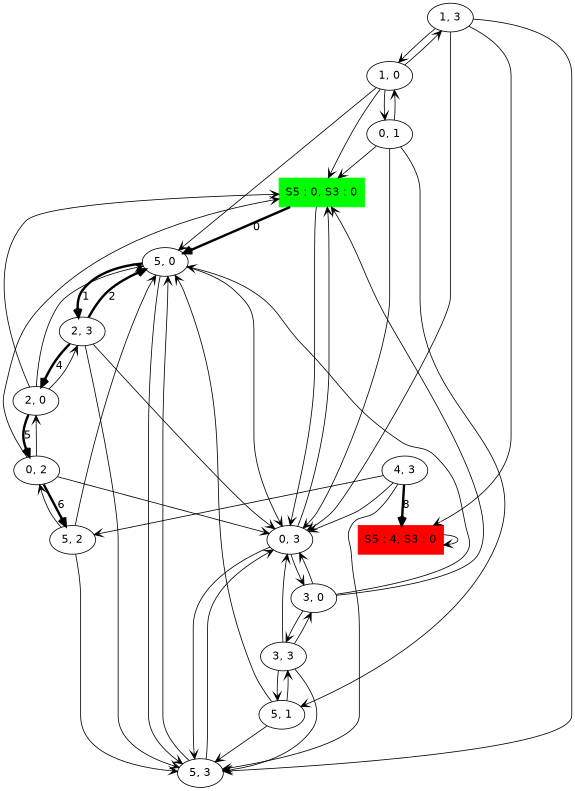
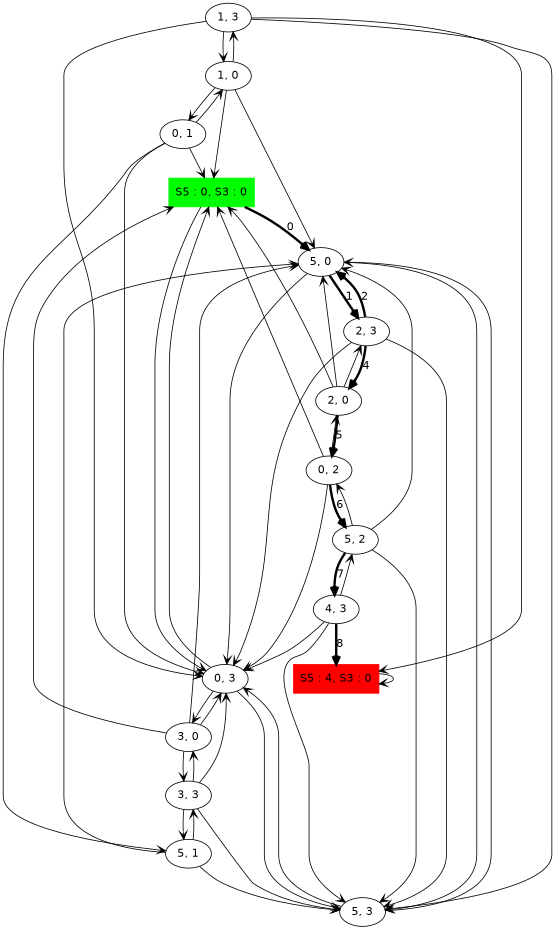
none -> (337, 569)
